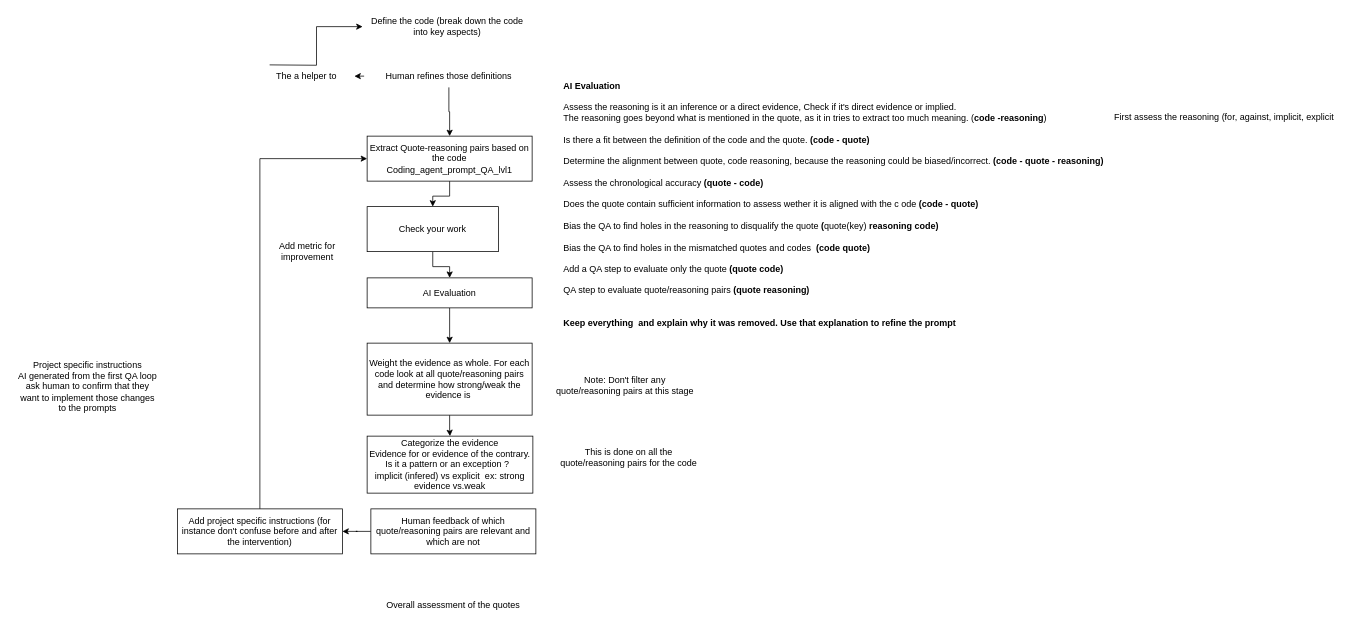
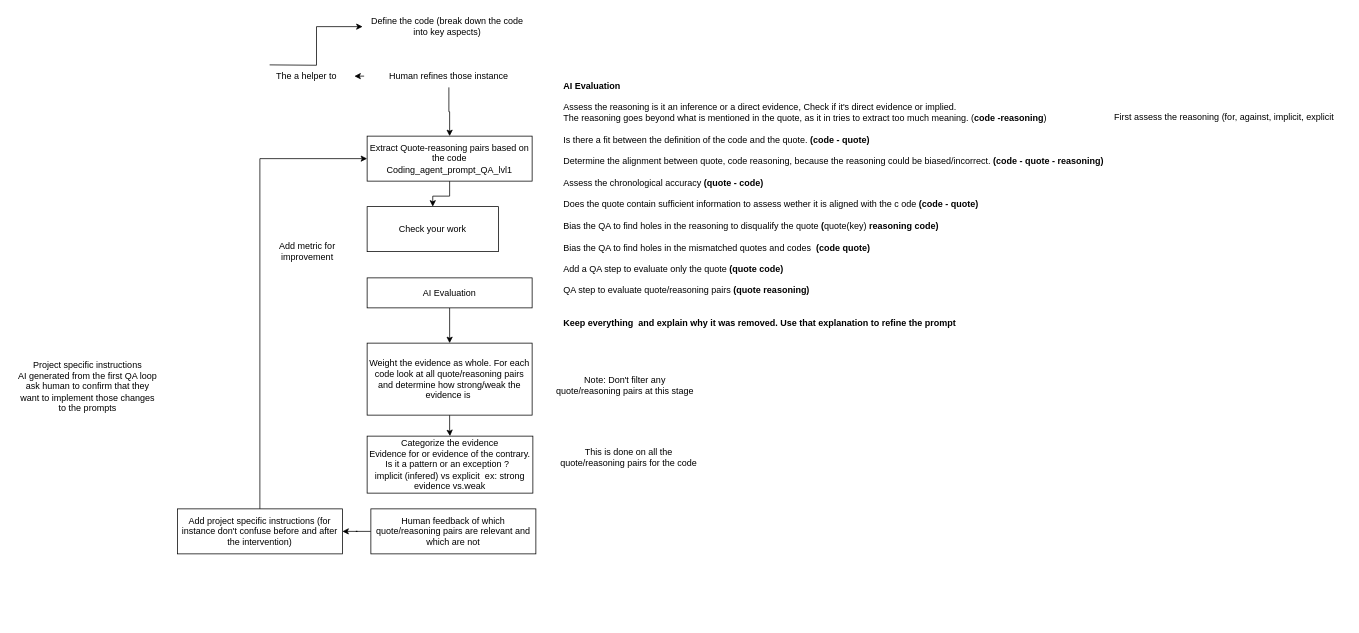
(449, 76) -> (449, 76)
(436, 267) -> none
(453, 606) -> none
